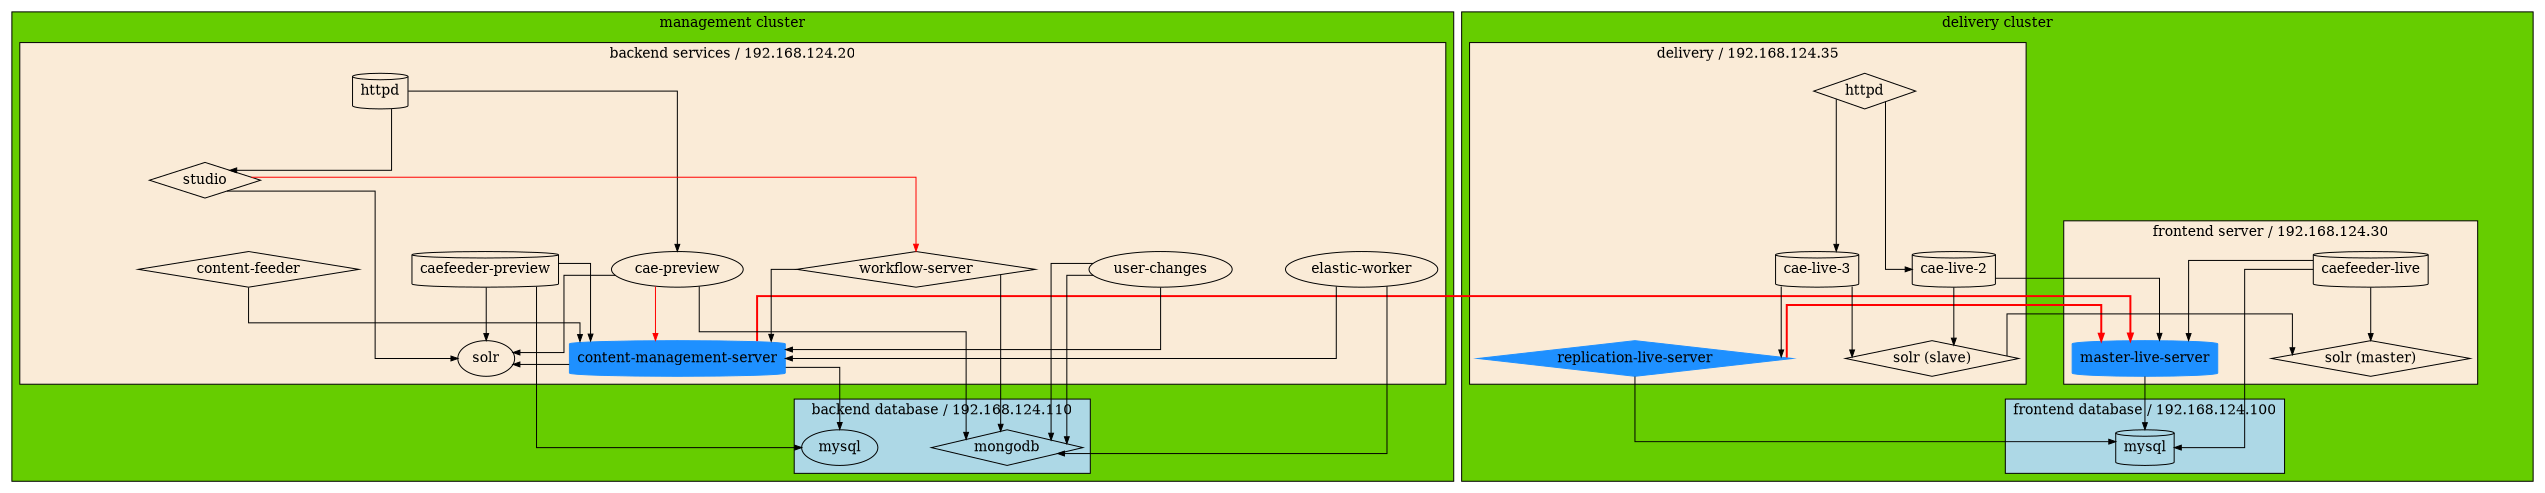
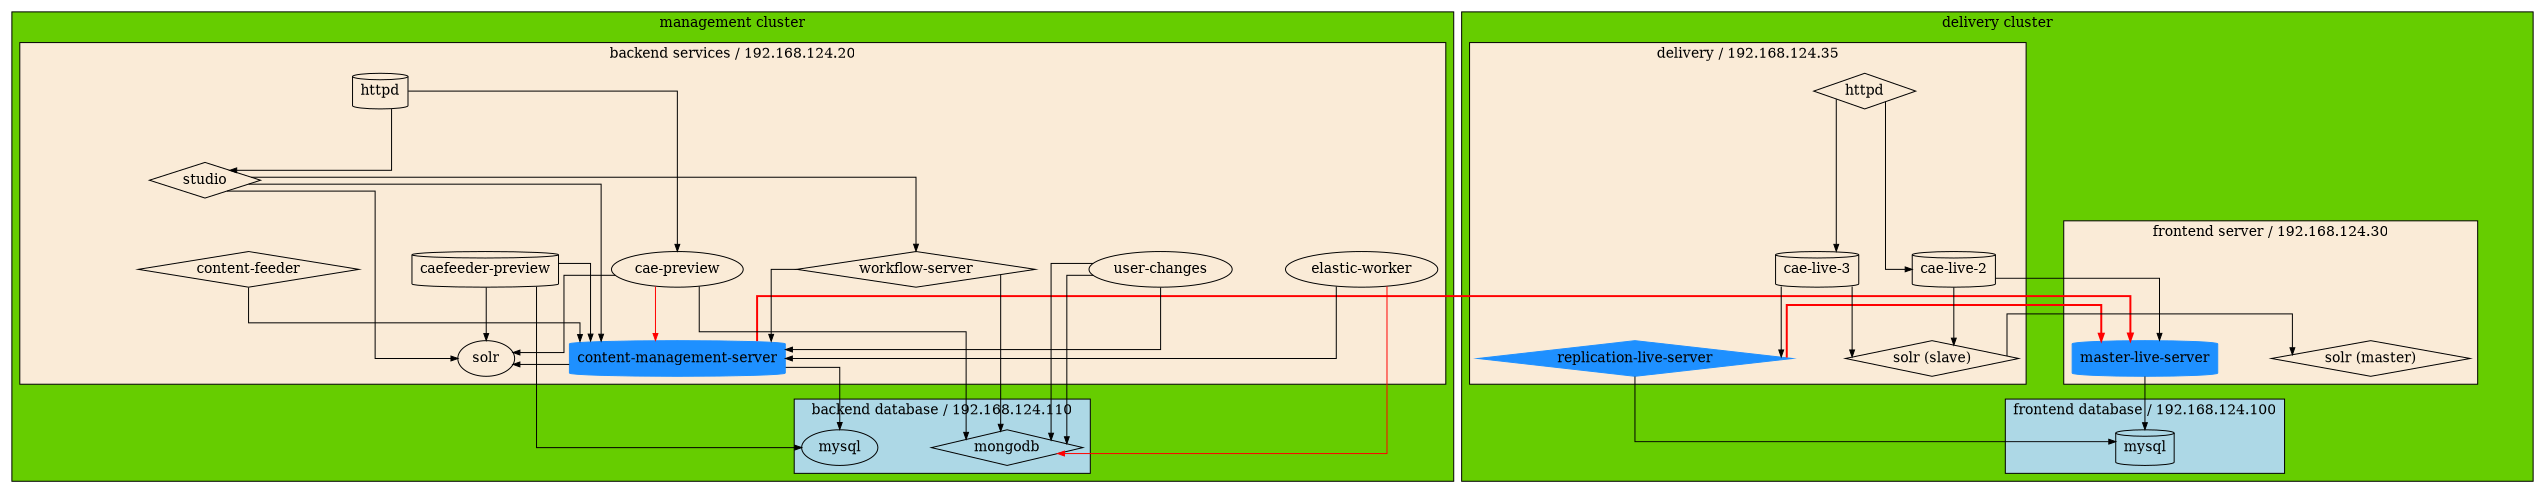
(617, 177) -> (617, 177)
none -> (500, 184)
(2371, 269) -> none
(1309, 454) -> (1309, 454)
